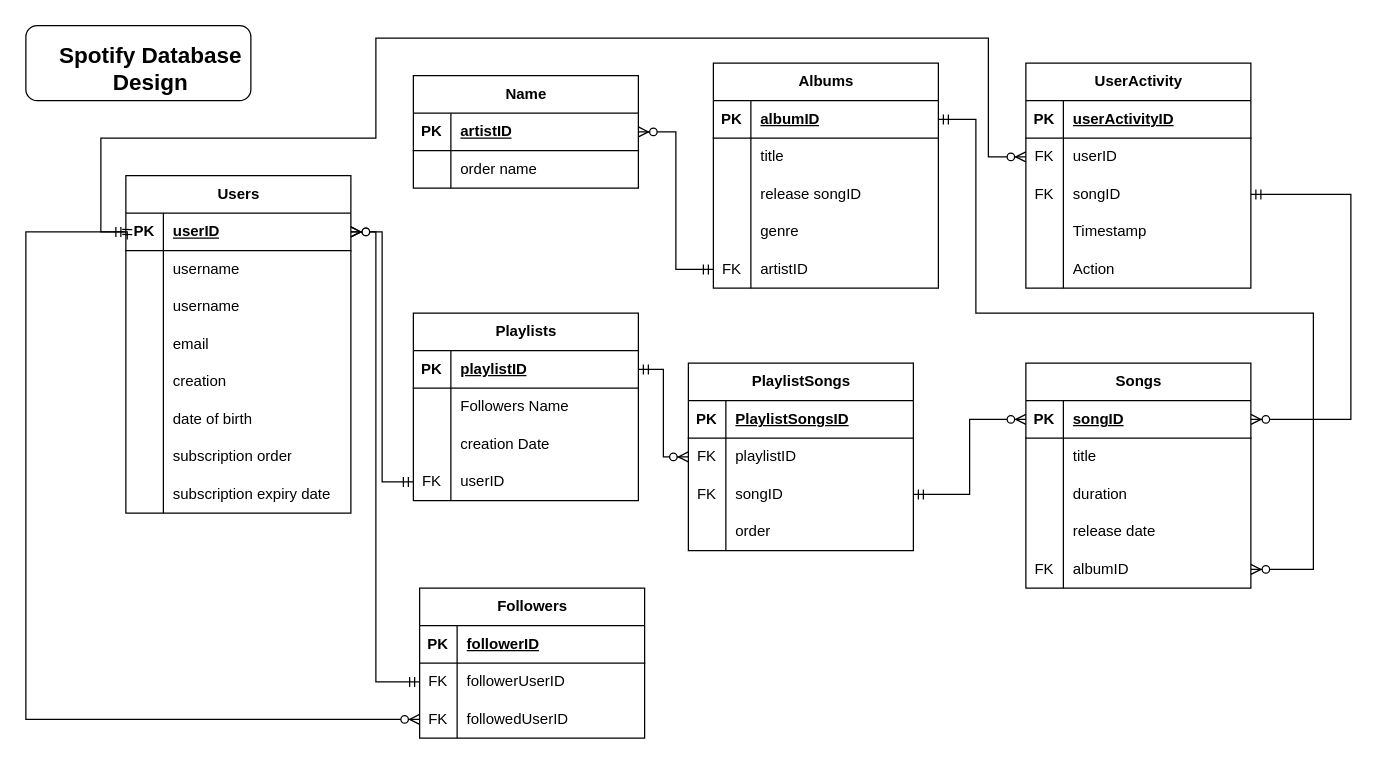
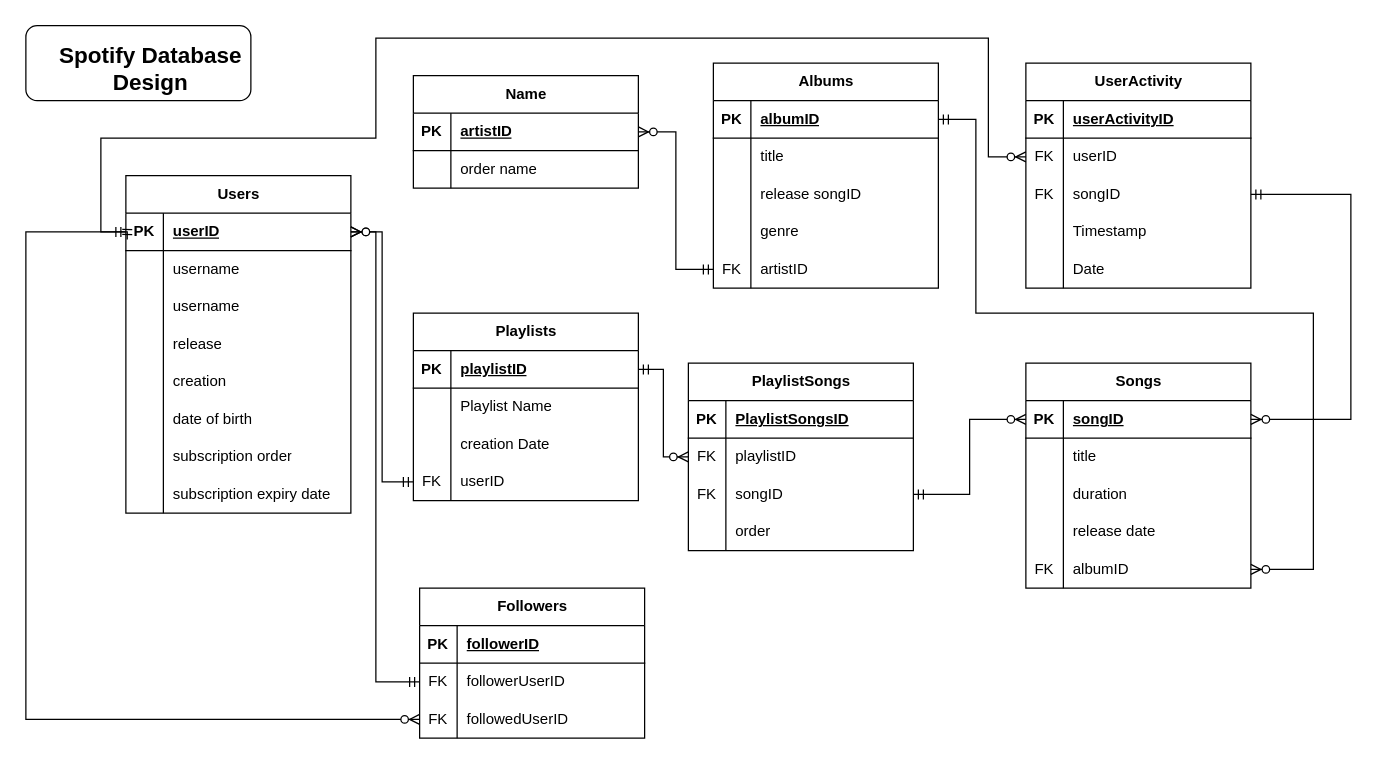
(1096, 269) -> (1090, 269)
(190, 344) -> (201, 344)
(514, 407) -> (507, 407)
